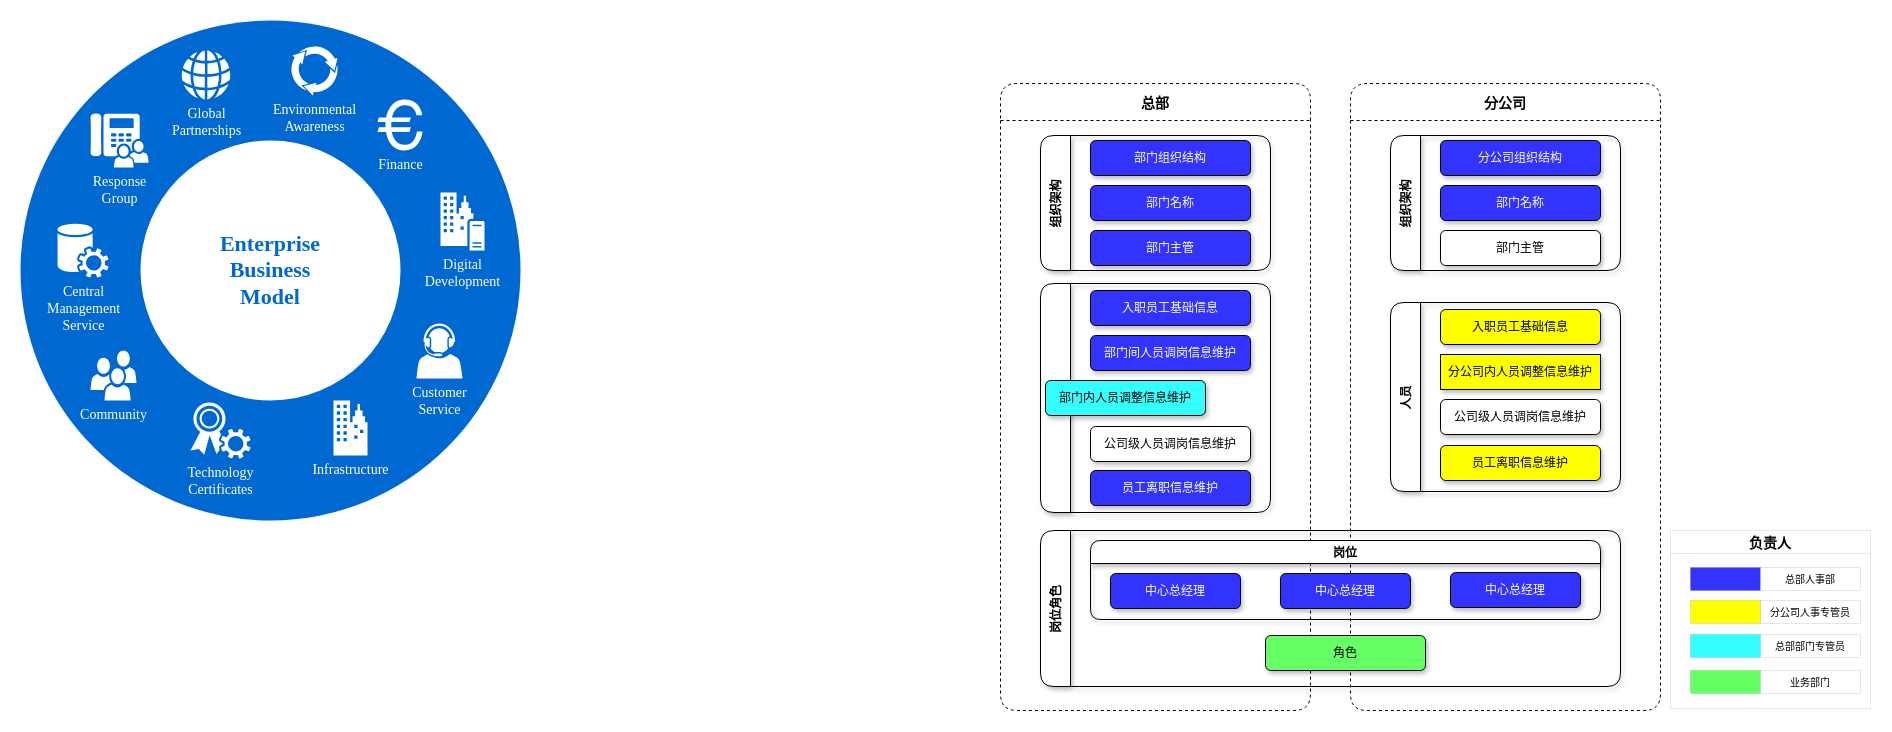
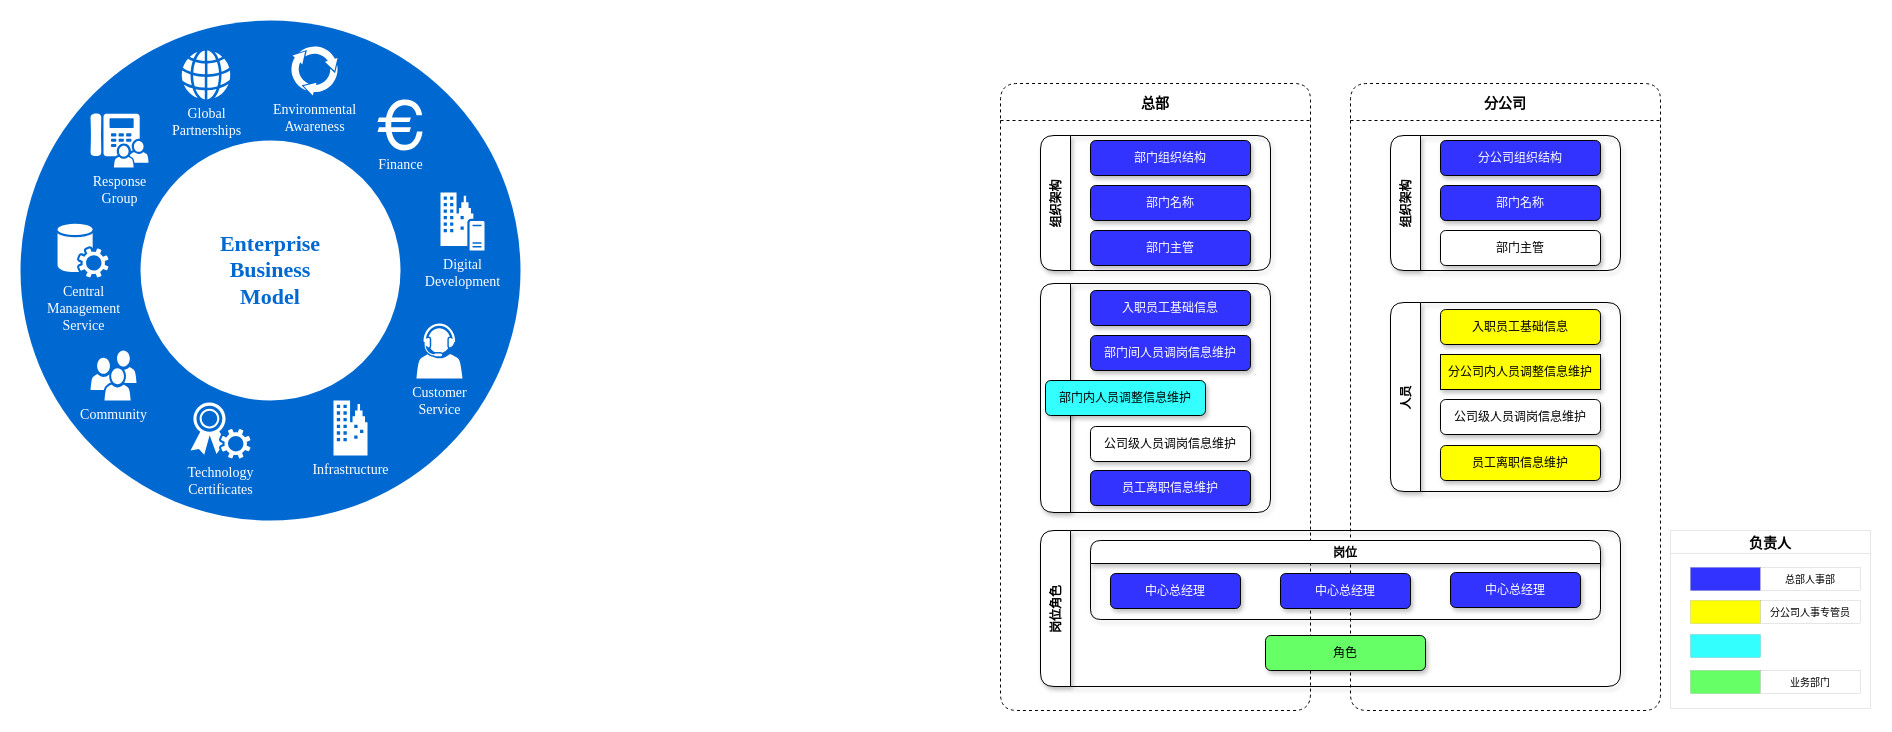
(1811, 646) -> none
